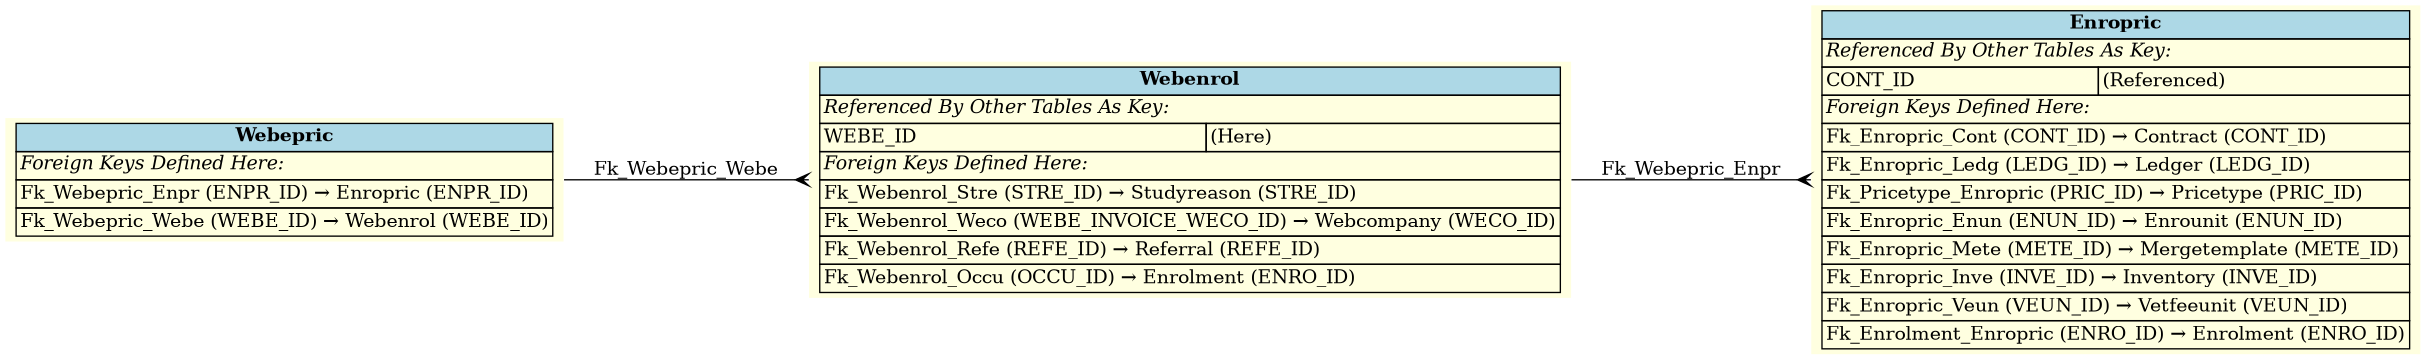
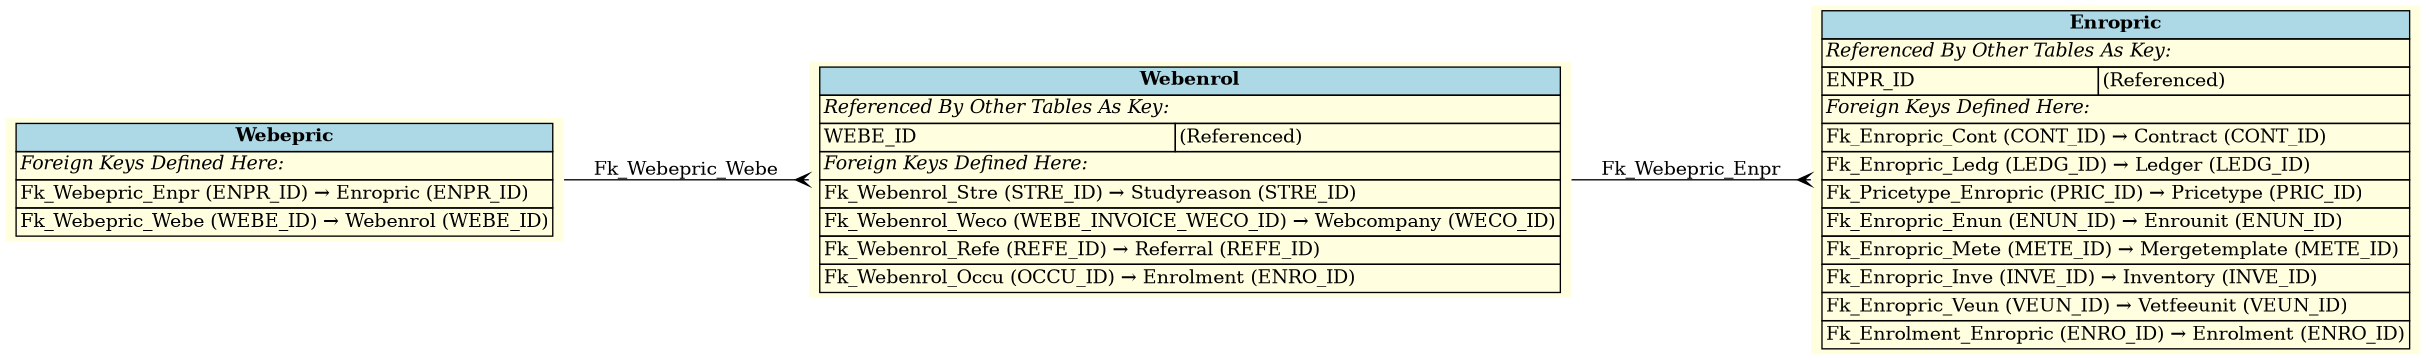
(1871, 80) -> (1871, 80)
(1241, 137) -> (1241, 137)
